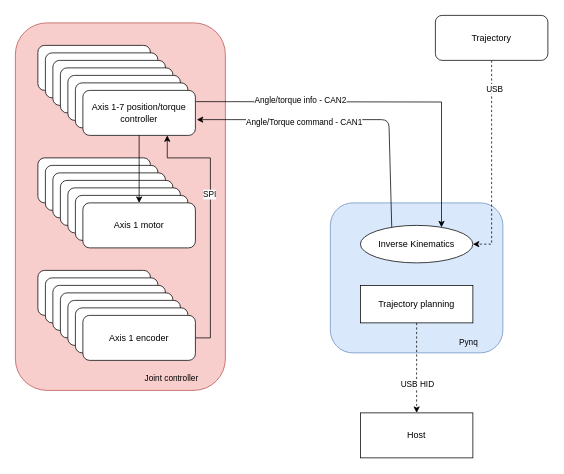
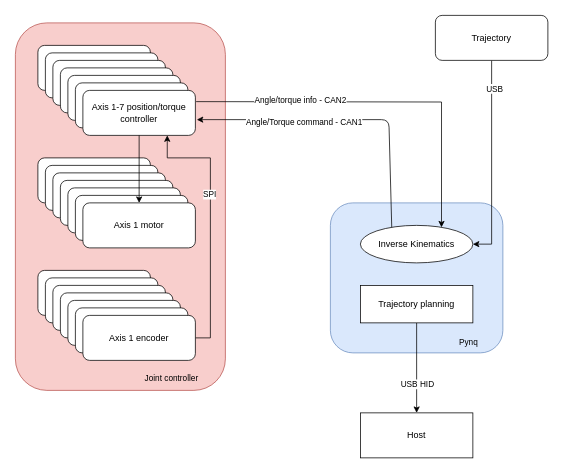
(492, 159) -> (492, 159)
(417, 350) -> (417, 350)
